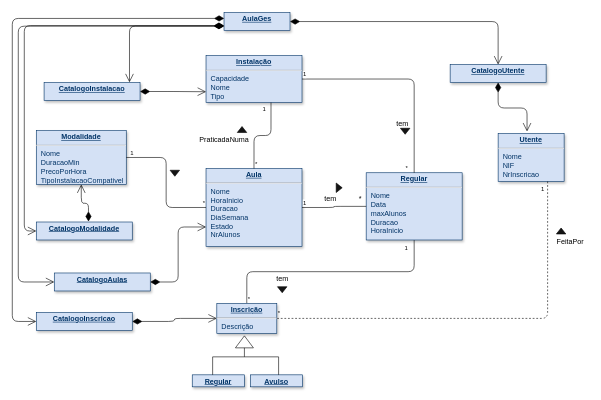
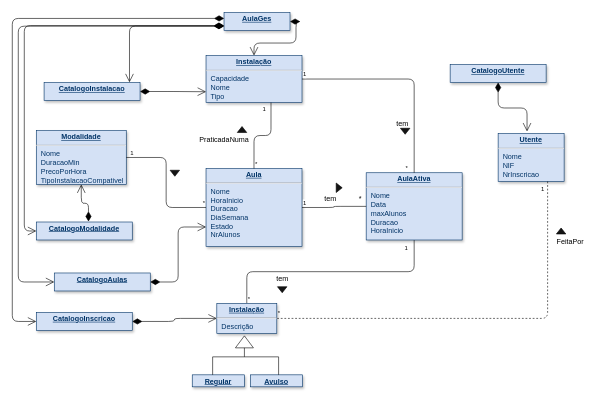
(418, 21) -> (296, 28)
(385, 198) -> (385, 198)
(234, 312) -> (236, 312)
